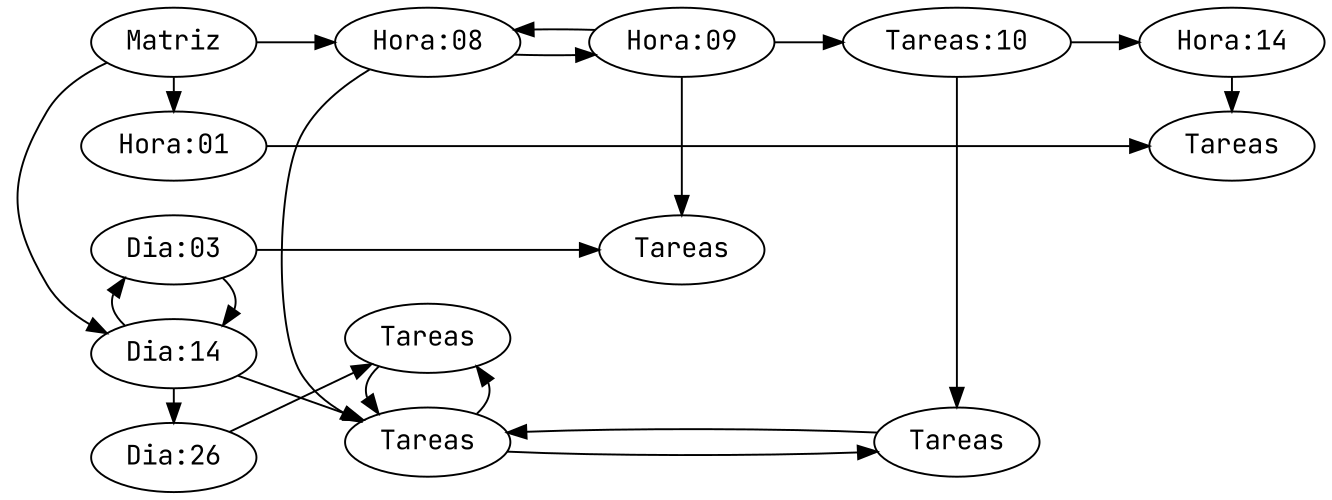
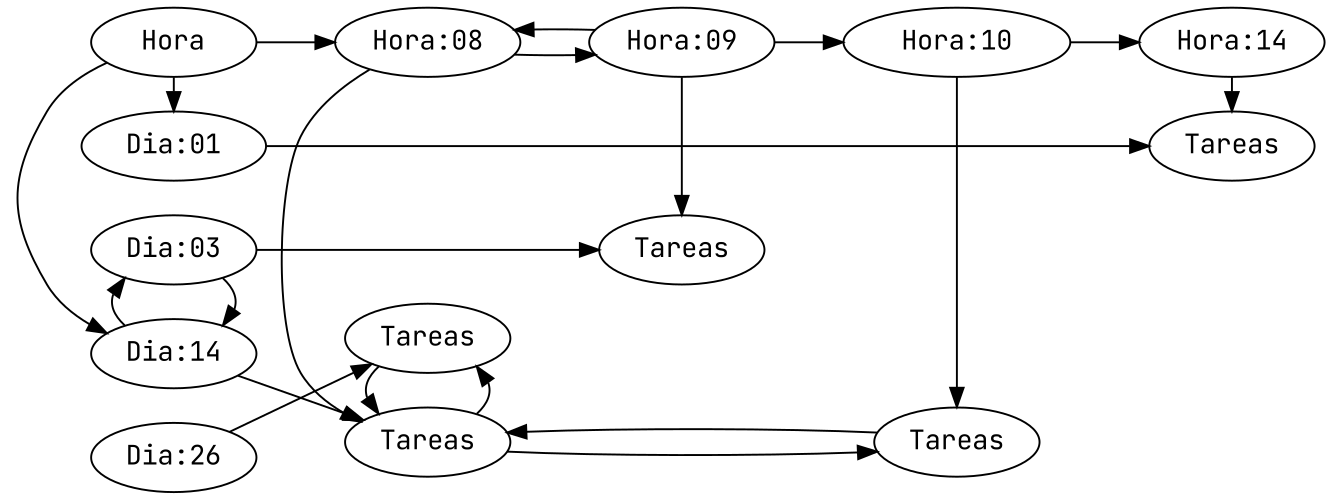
(174, 42) -> (174, 42)
(957, 42) -> (957, 42)
(174, 146) -> (174, 146)
(174, 396) -> none
